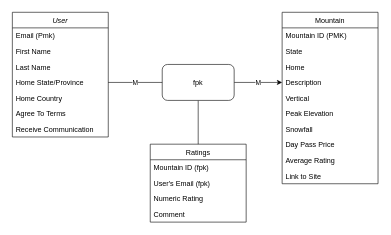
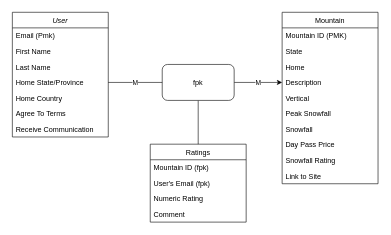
(311, 114) -> (309, 114)
(312, 161) -> (312, 161)
